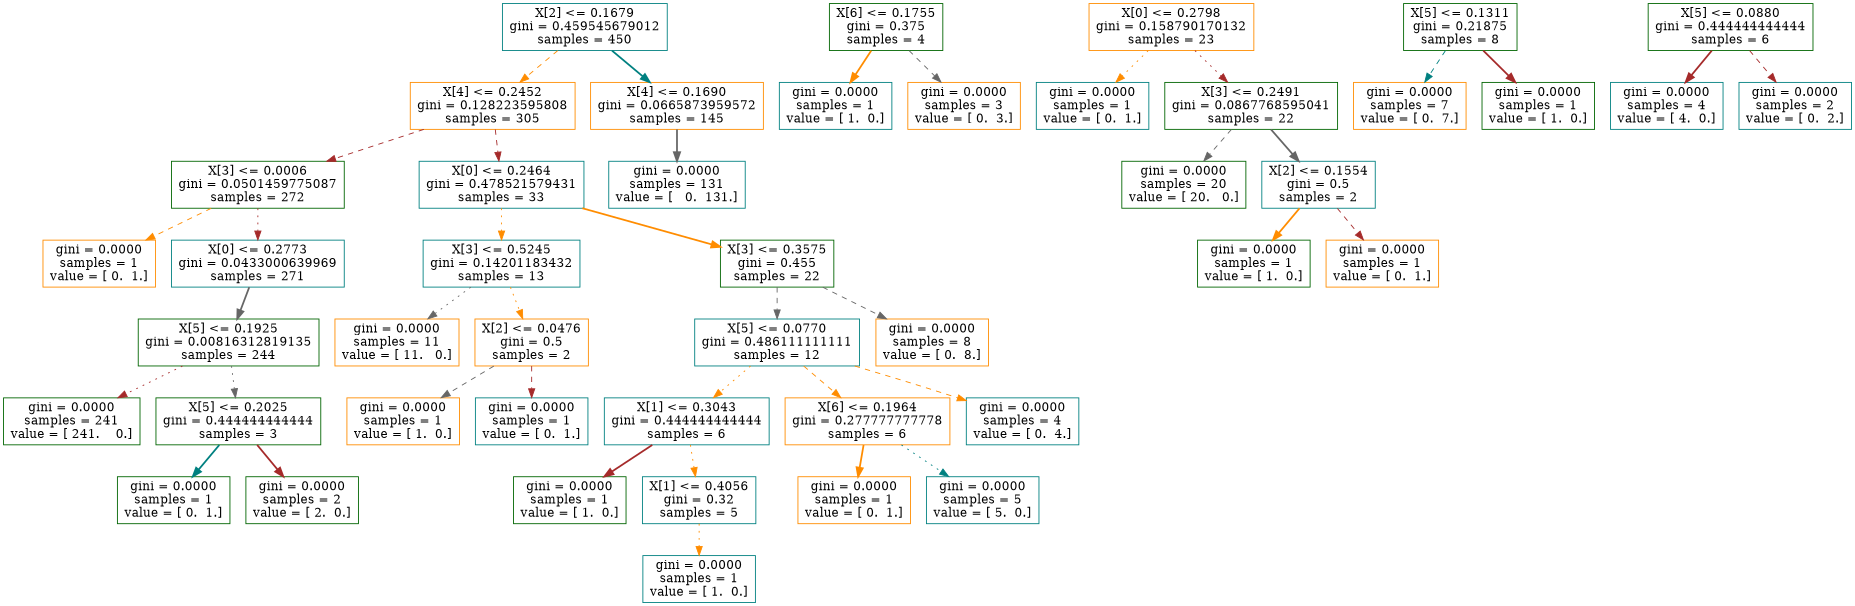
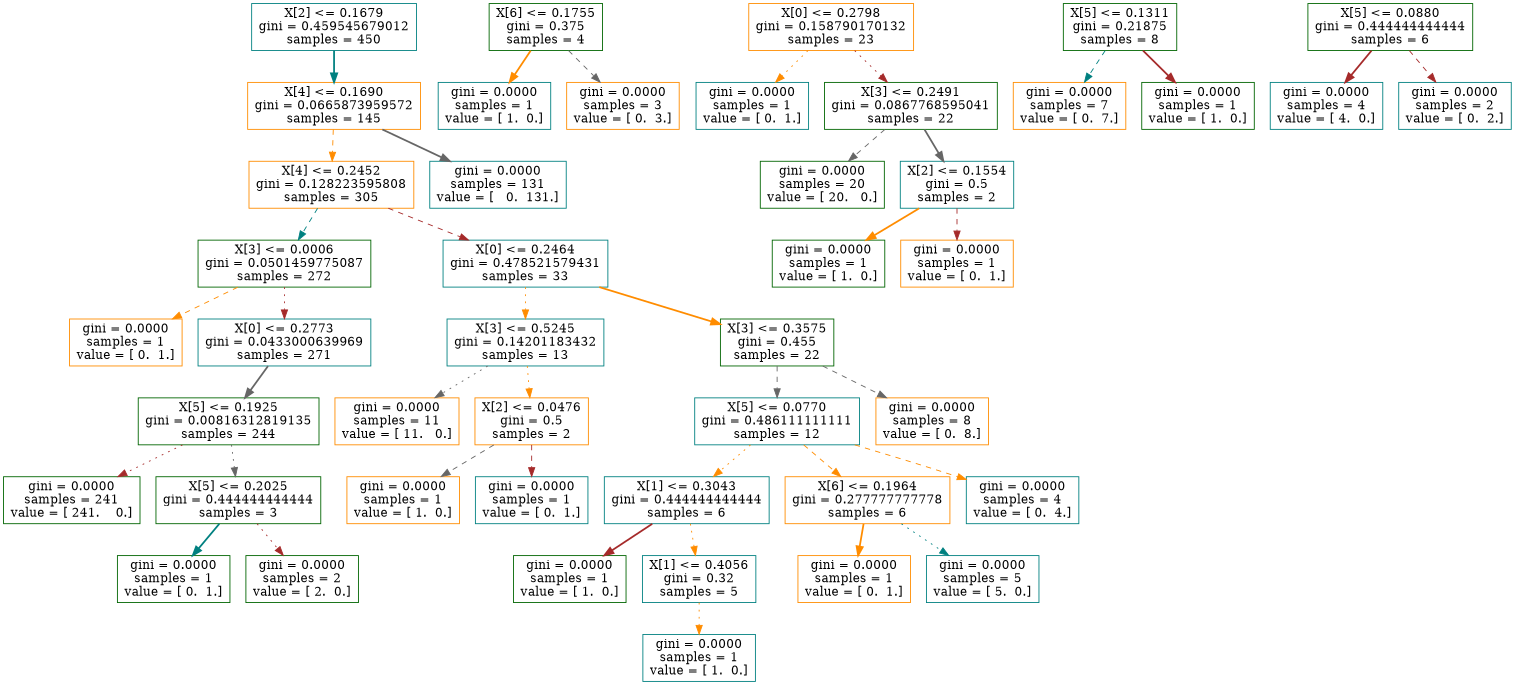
(542, 64) -> (333, 141)
(380, 144) -> (310, 220)
(267, 457) -> (267, 536)
